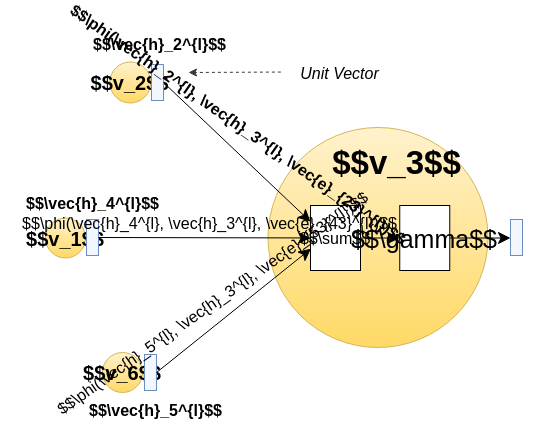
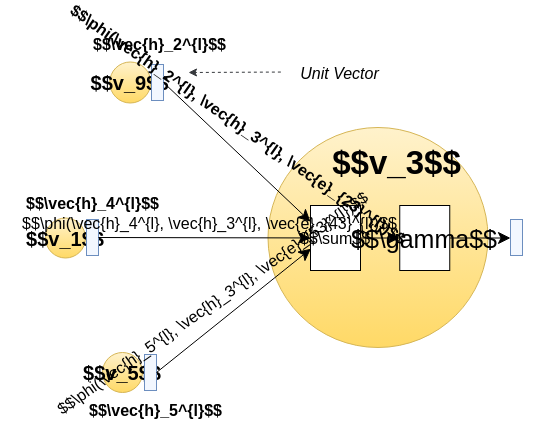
(130, 83) -> (130, 83)
(123, 373) -> (123, 373)
